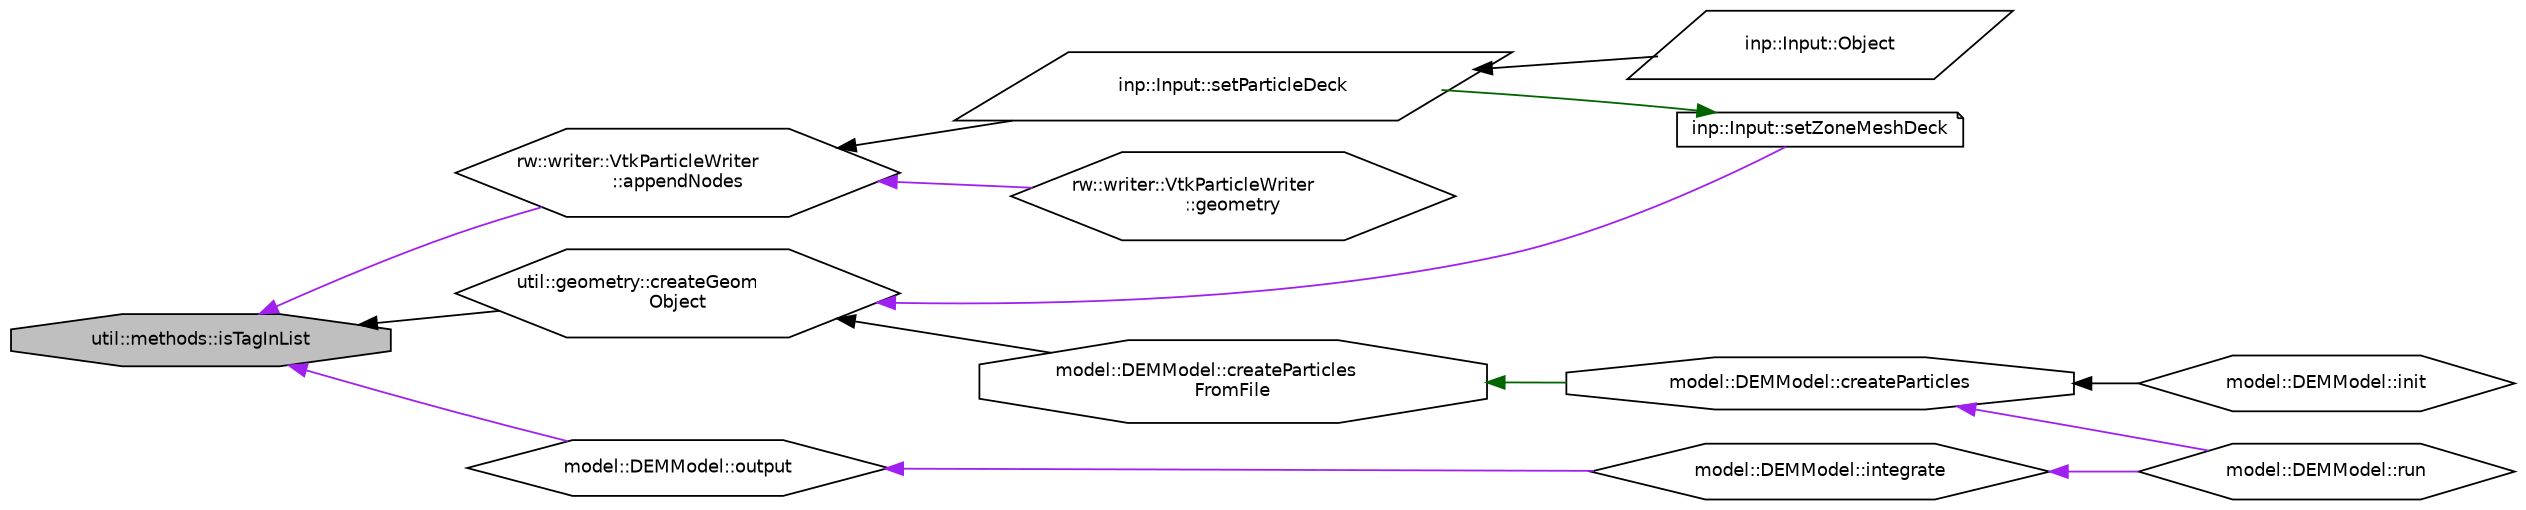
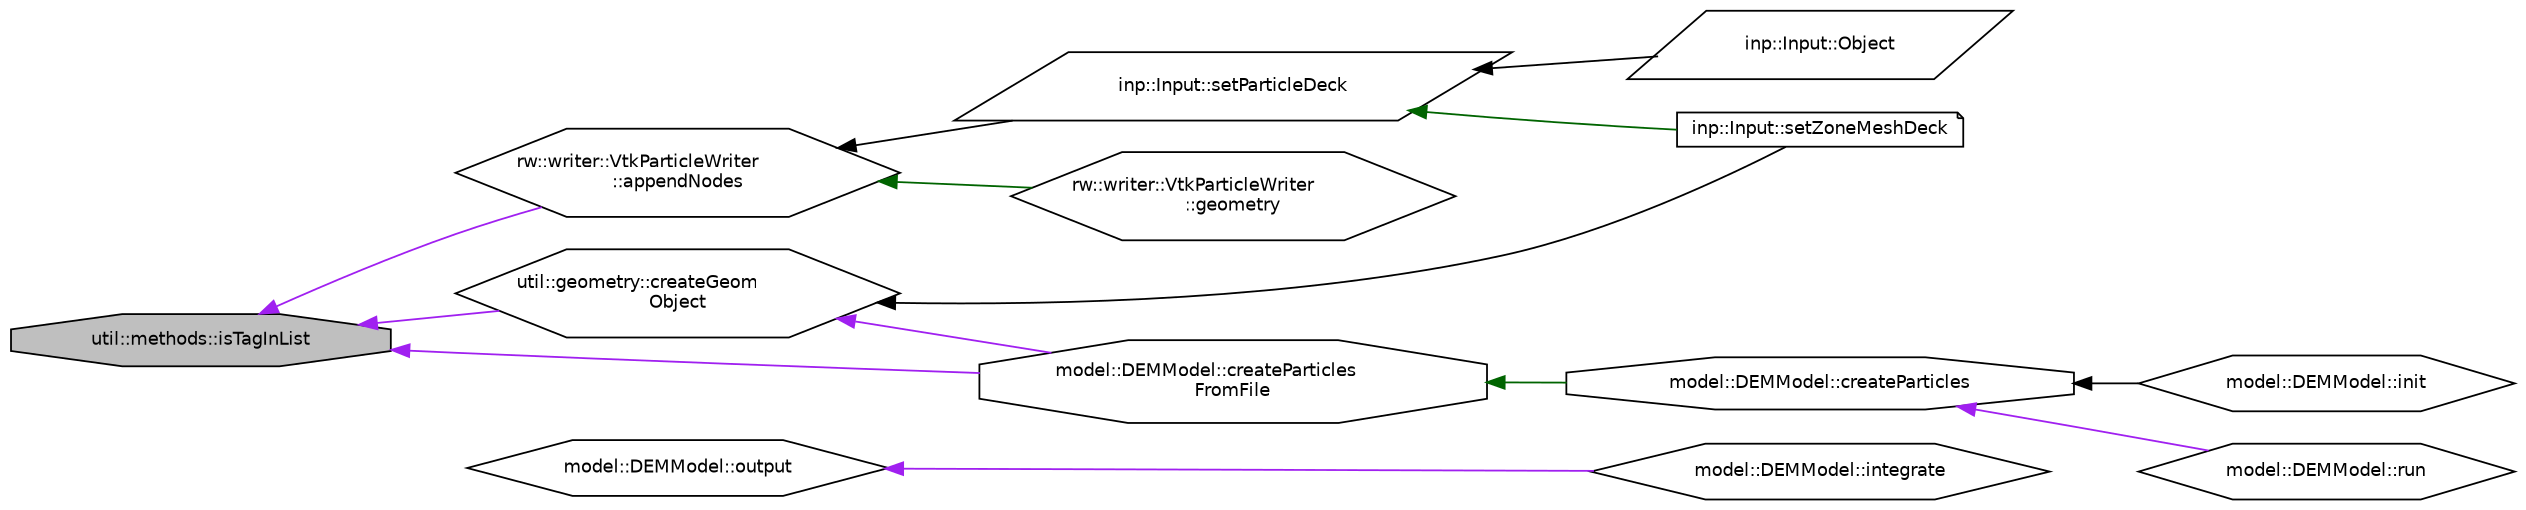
(1569, 99) -> (1552, 122)
(965, 185) -> (965, 185)
(1352, 281) -> (1352, 281)
(438, 317) -> (438, 317)
(953, 337) -> (953, 337)
(437, 407) -> (695, 363)
(2103, 472) -> none
